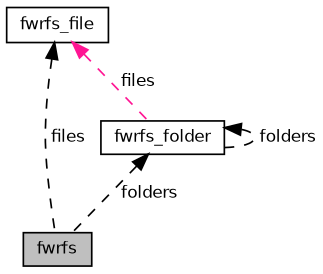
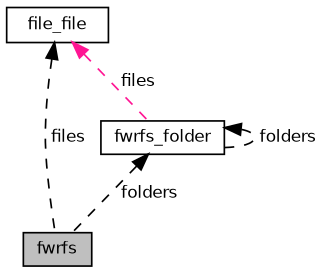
(58, 25) -> (58, 25)
